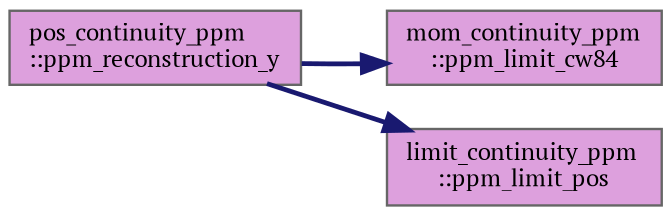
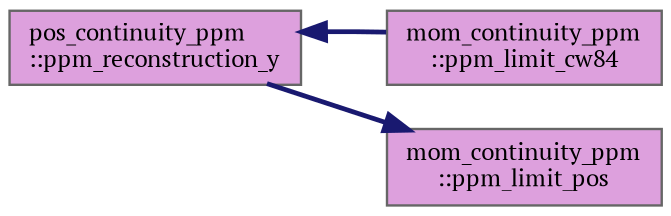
(332, 64) -> (356, 32)
(524, 167) -> (524, 167)
